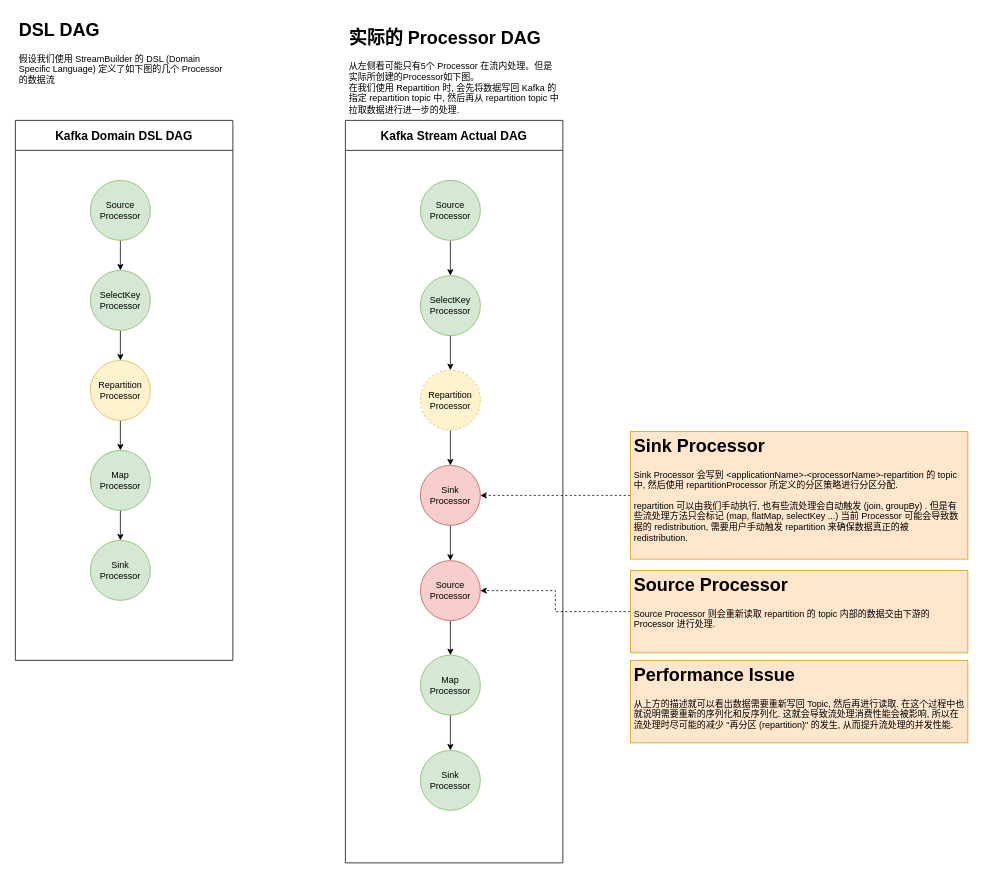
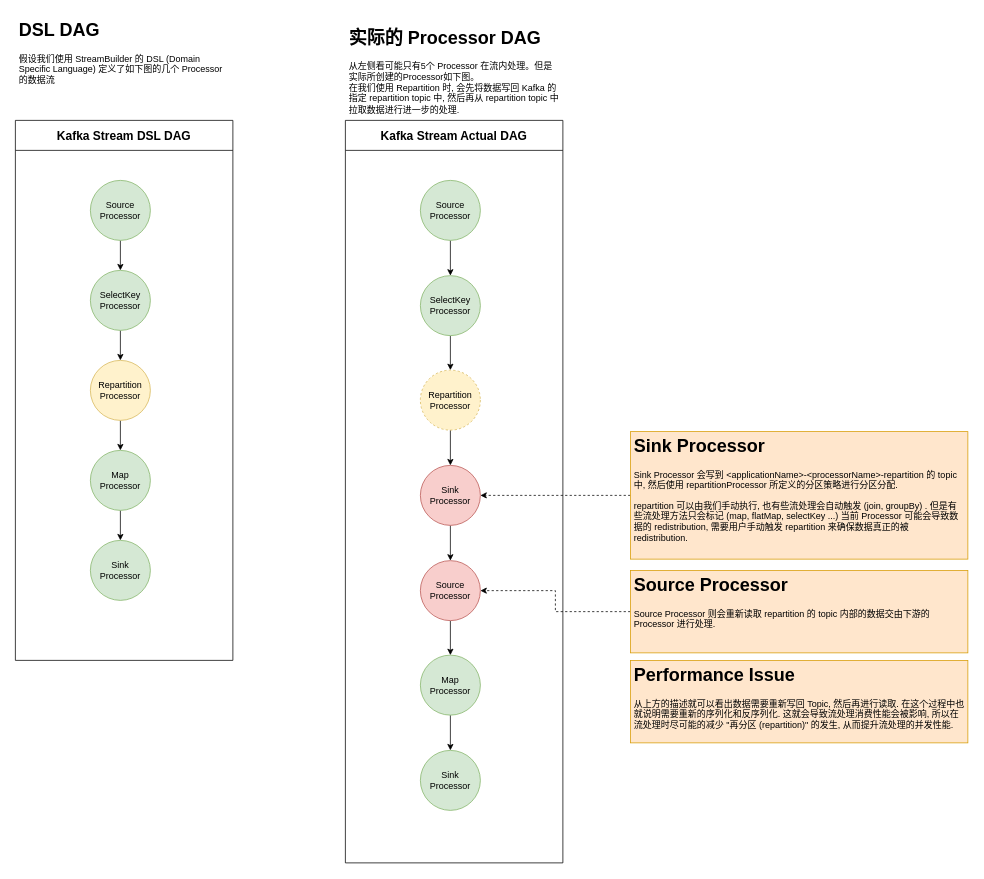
(124, 135) -> (124, 135)
